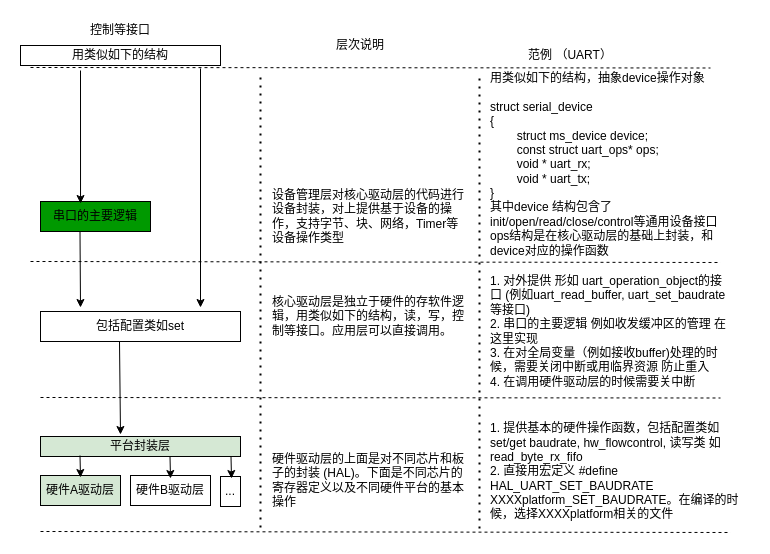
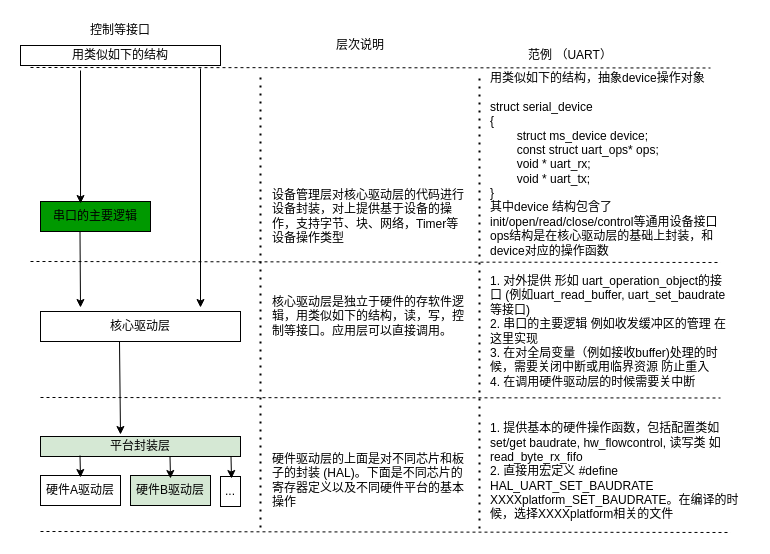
(141, 327) -> (141, 327)
(81, 491) -> (81, 491)
(171, 491) -> (171, 491)
